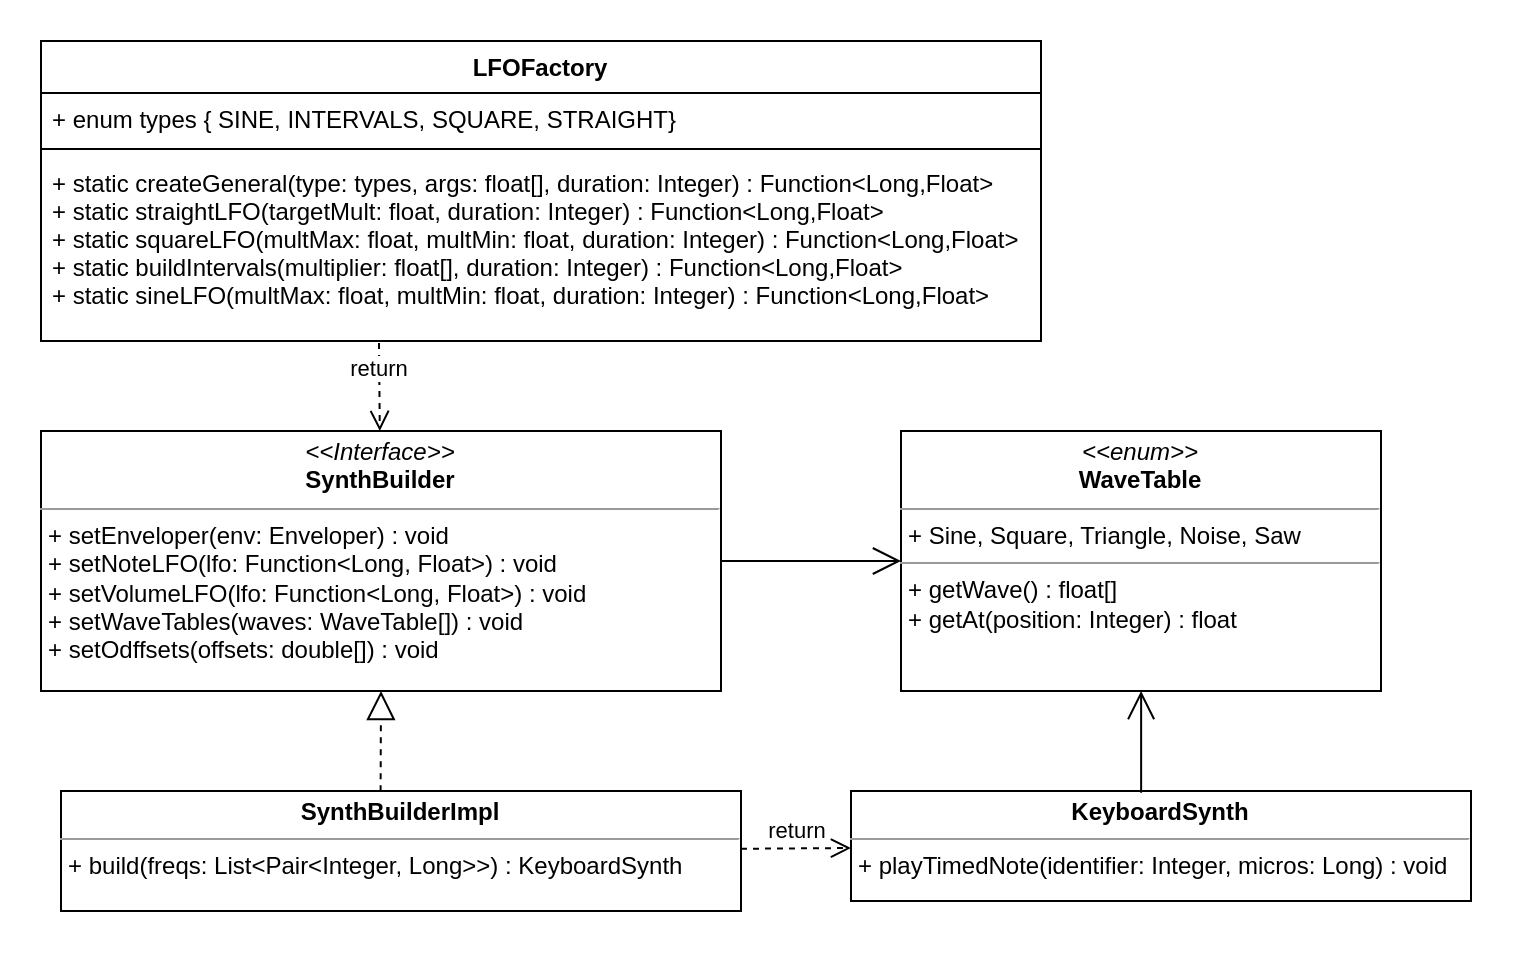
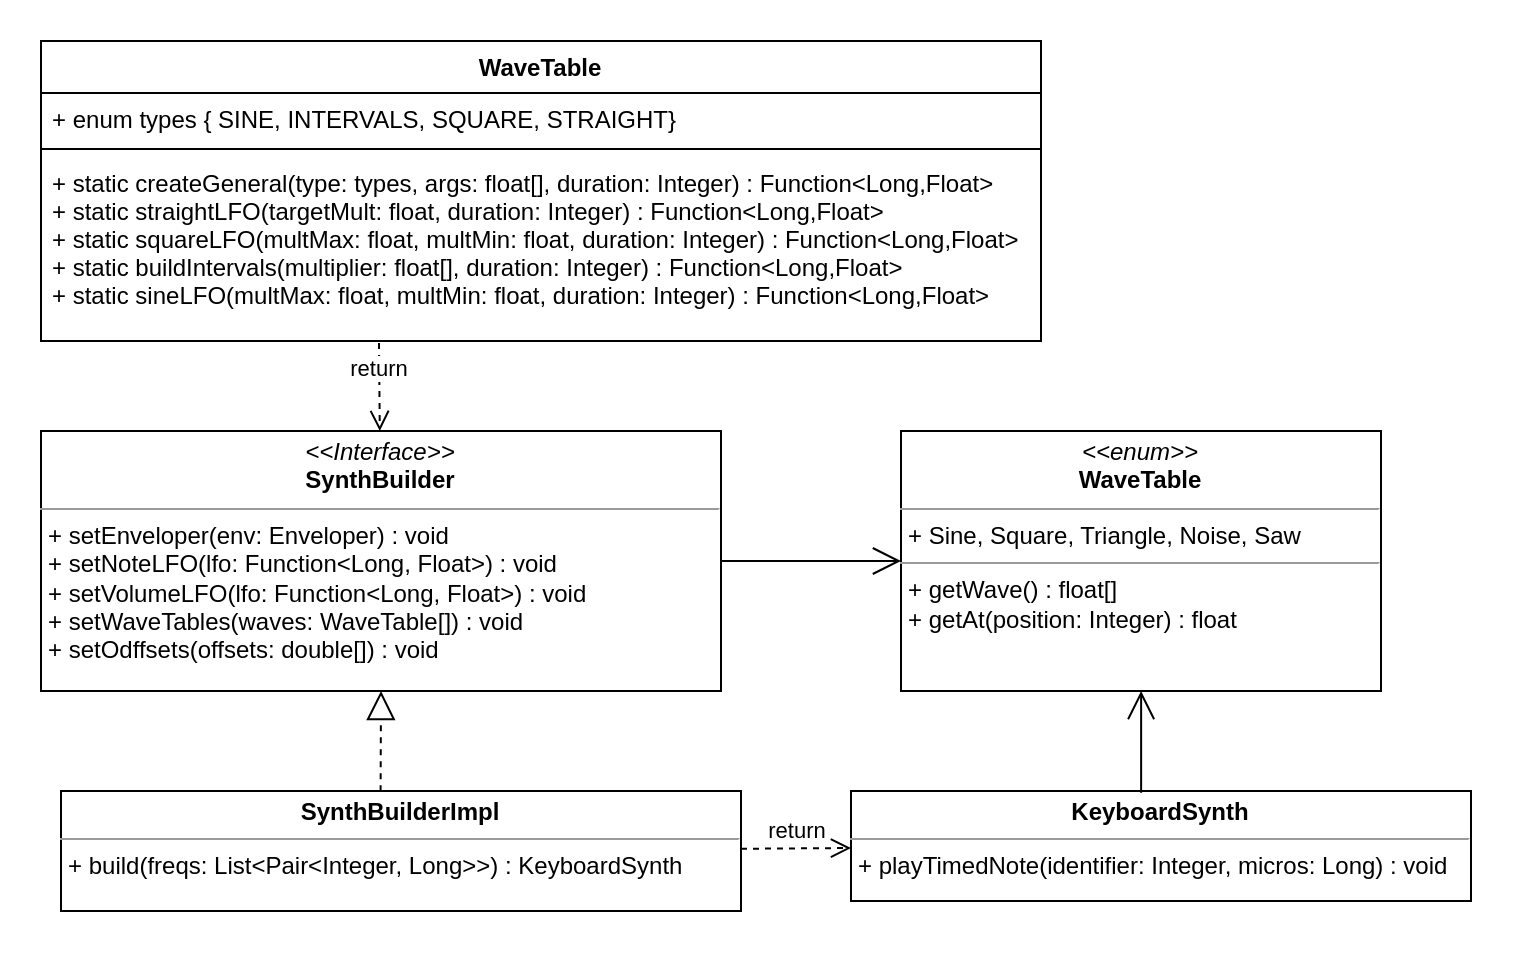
(540, 68) -> (540, 68)
